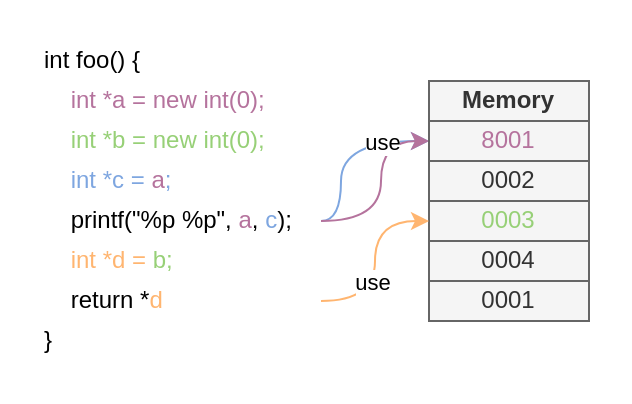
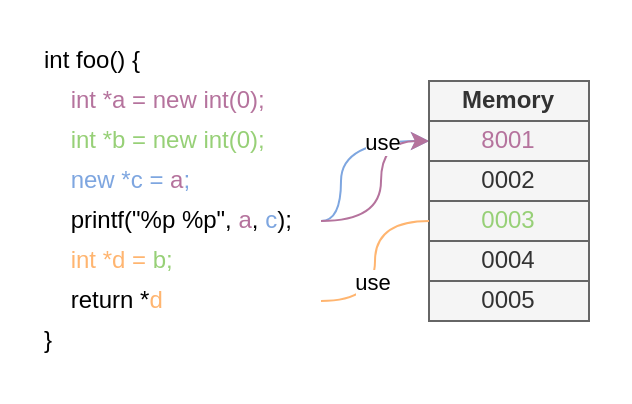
(103, 181) -> (106, 181)
(392, 226) -> (399, 225)
(509, 301) -> (509, 301)
